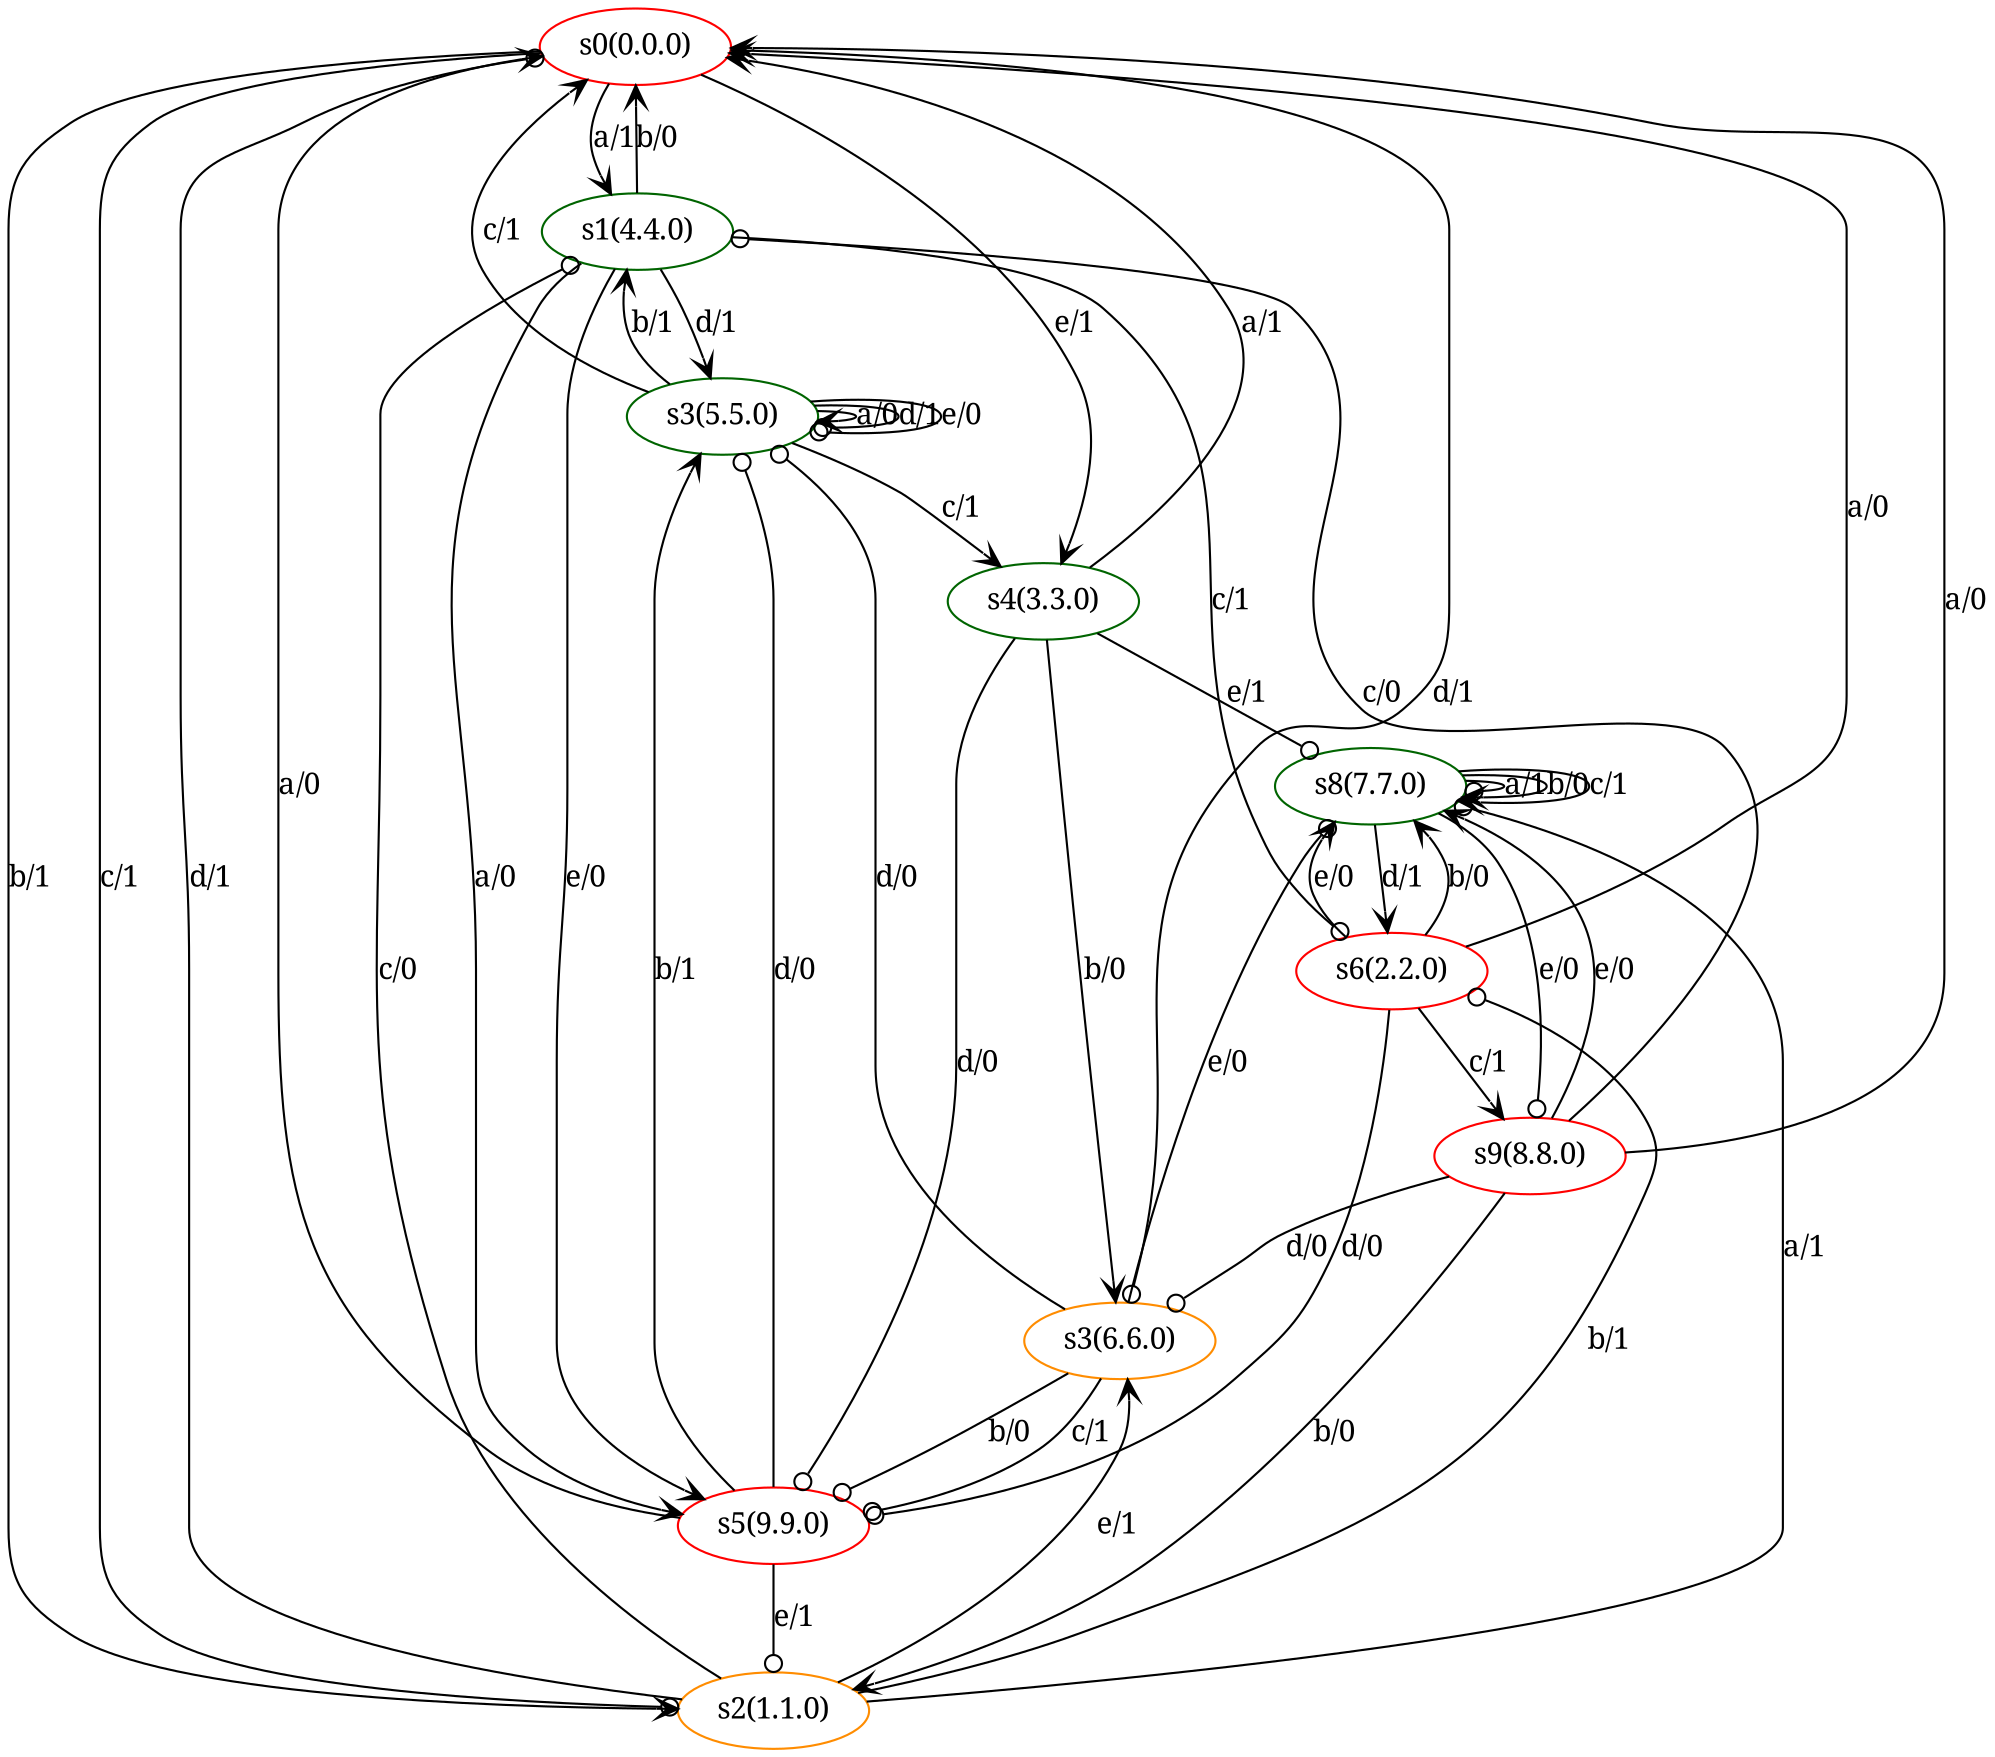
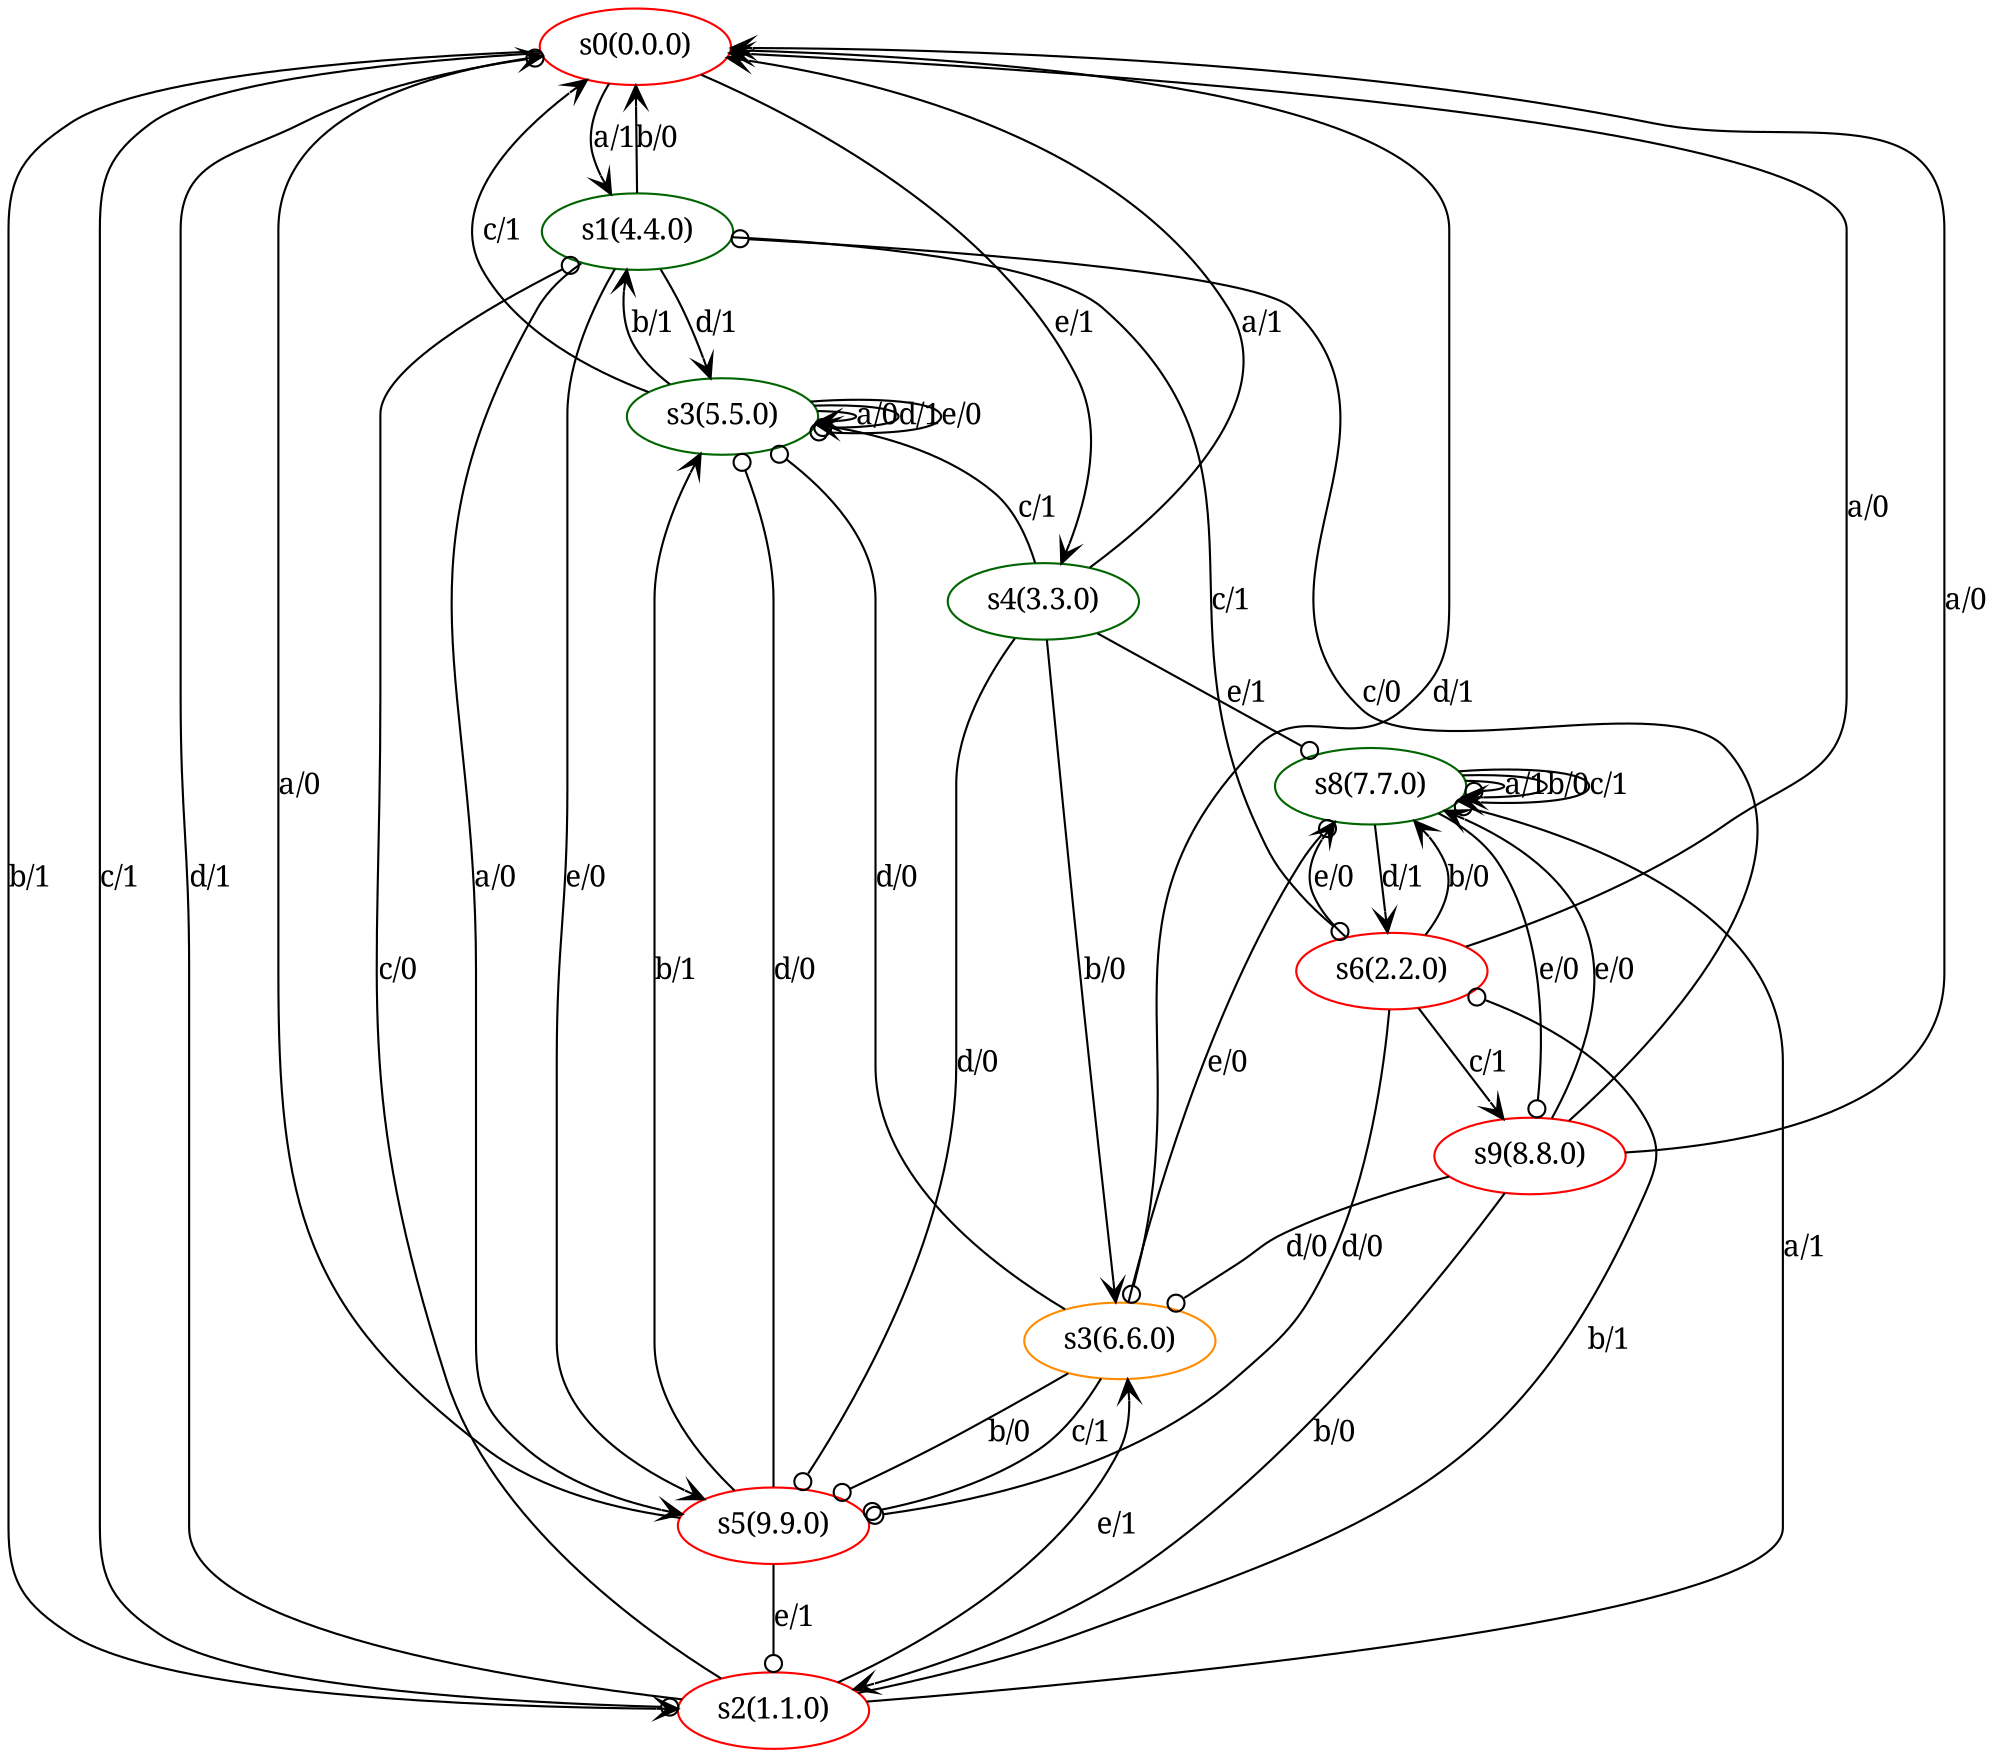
(893, 489) -> (957, 468)
(774, 1711) -> (774, 1711)
